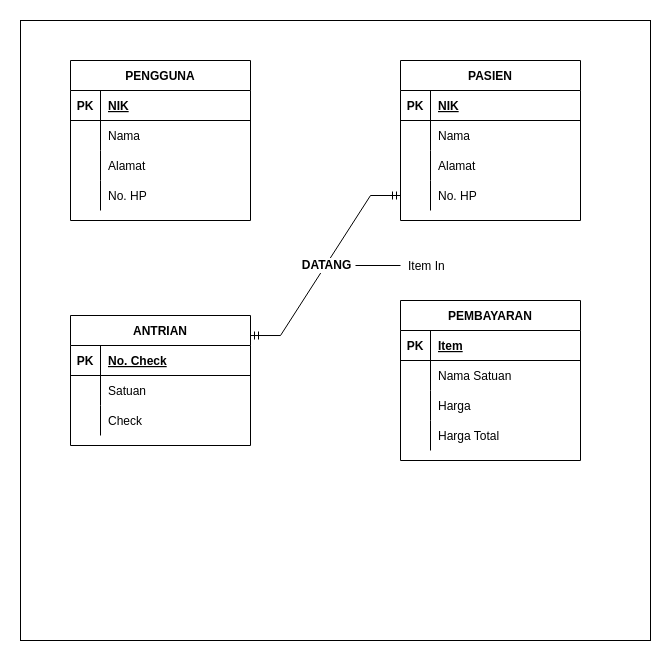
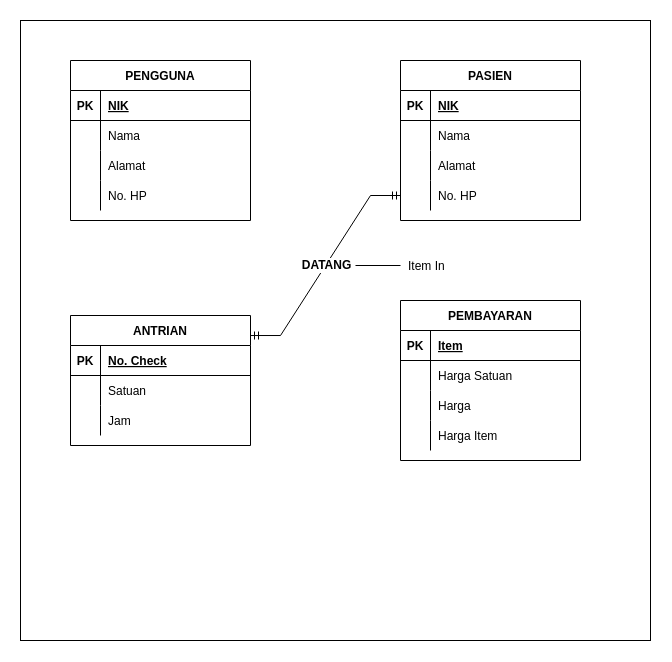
(473, 376) -> (477, 376)
(125, 421) -> (118, 421)
(472, 436) -> (470, 436)
